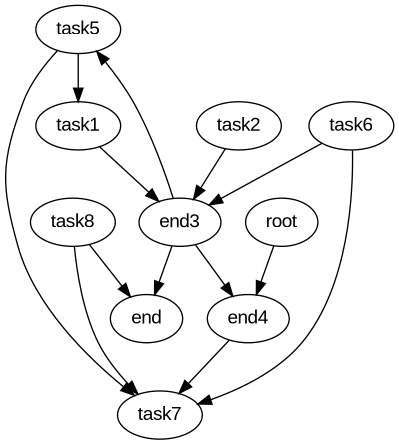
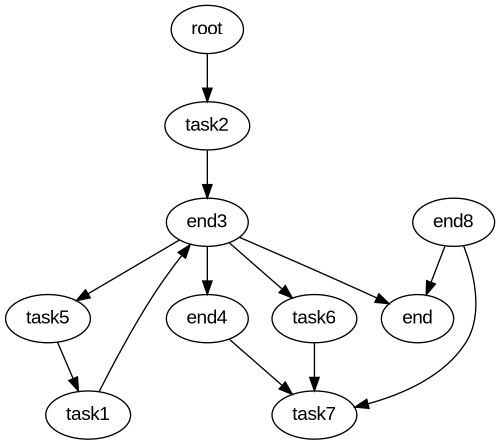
(271, 171) -> (256, 266)
(73, 222) -> (454, 222)
(14, 231) -> none
(267, 264) -> (207, 71)
